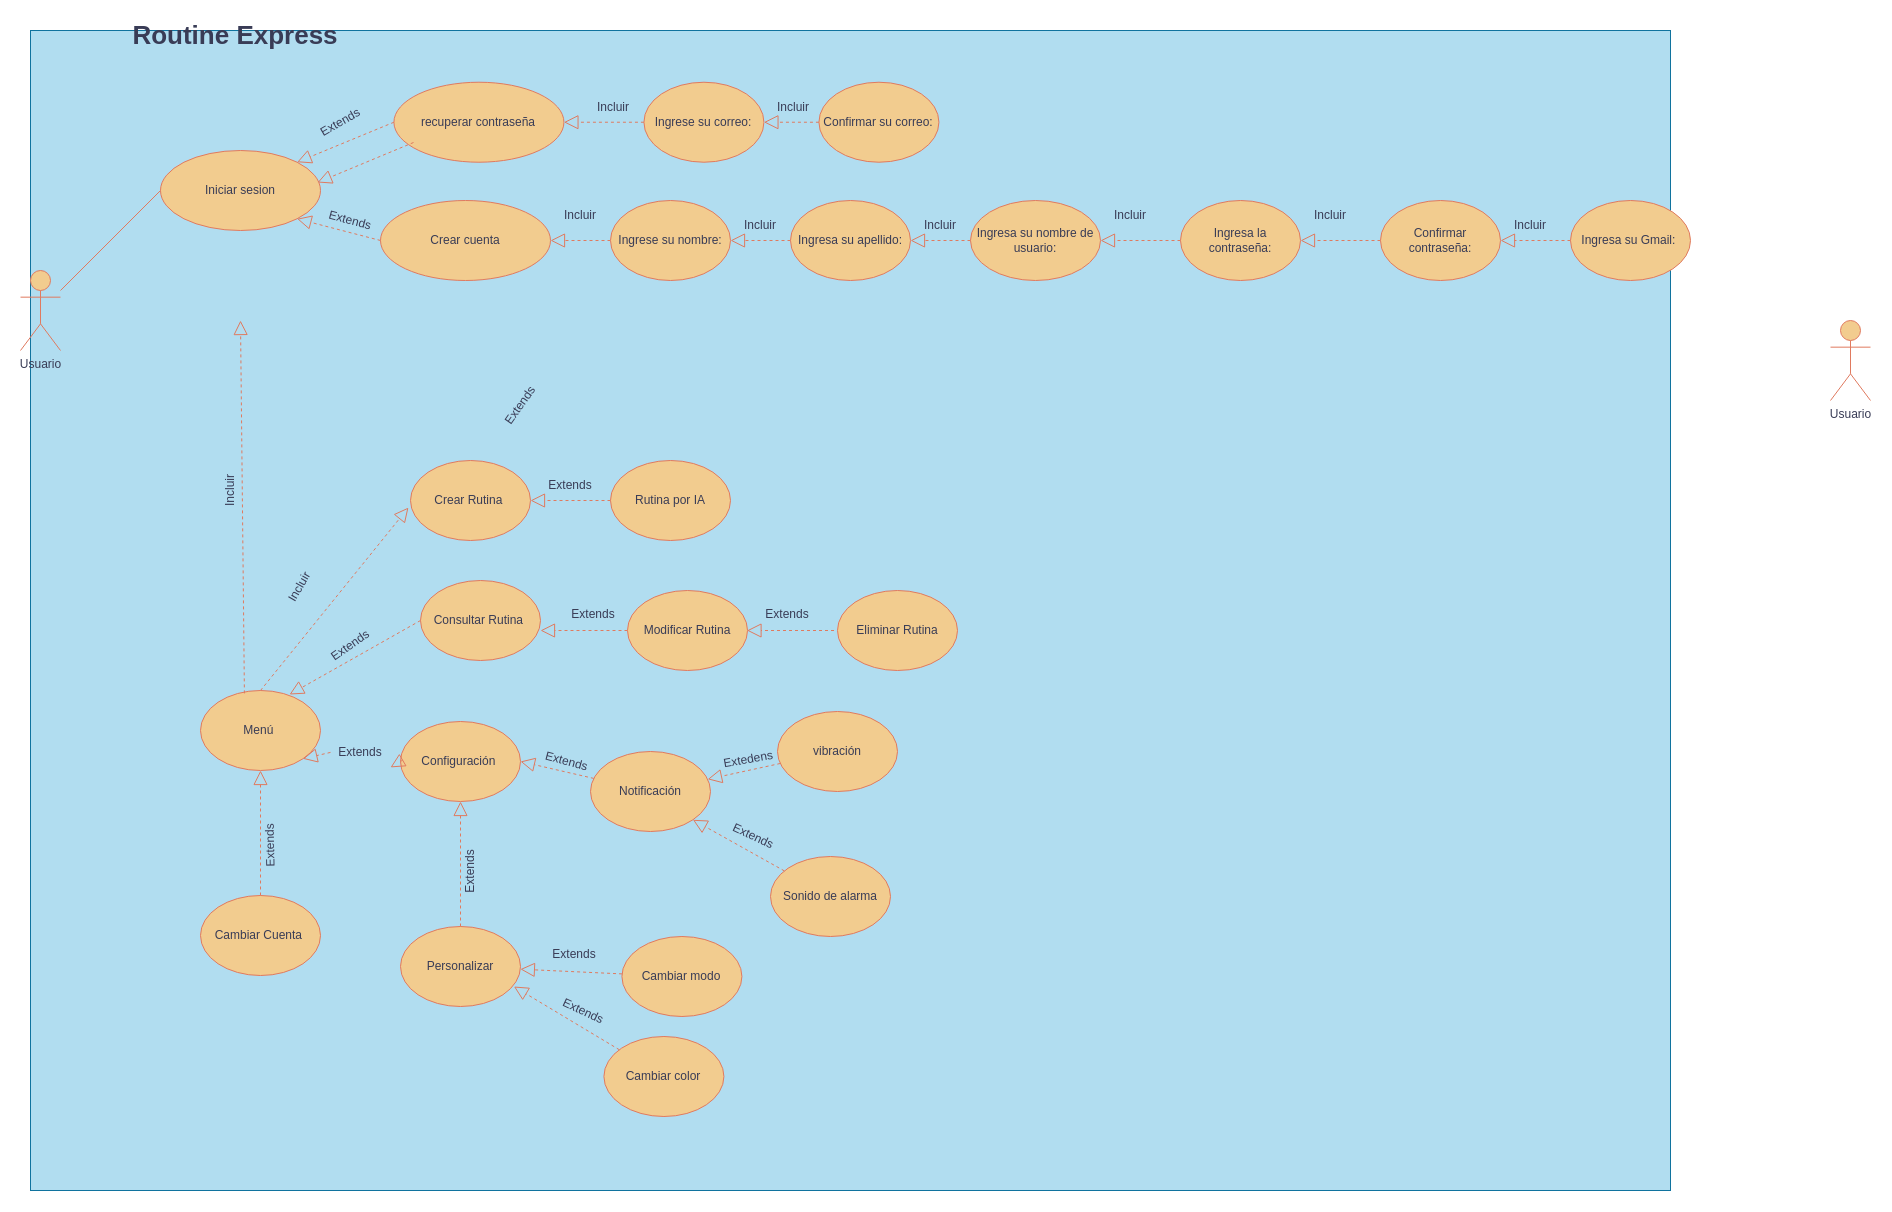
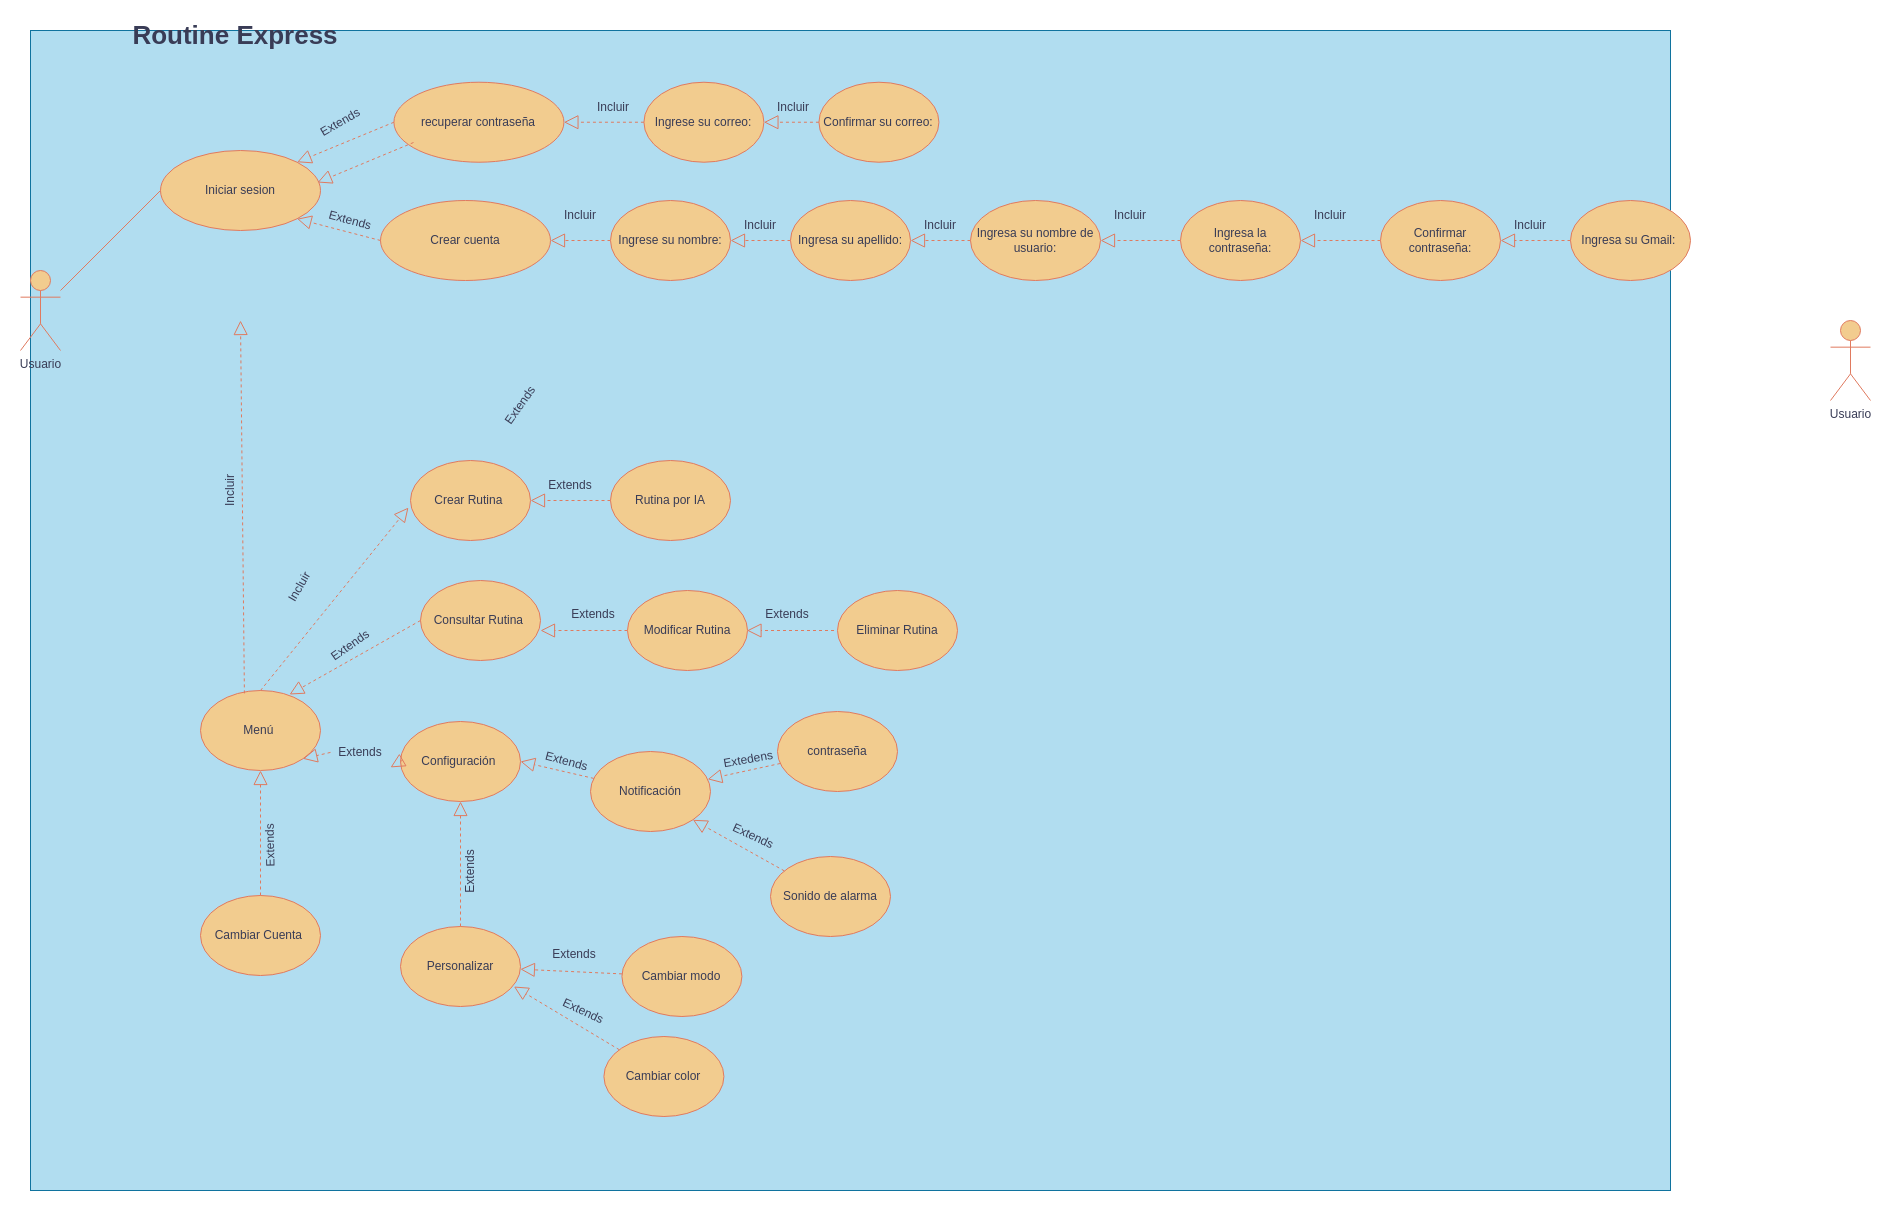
(838, 752) -> (838, 752)
